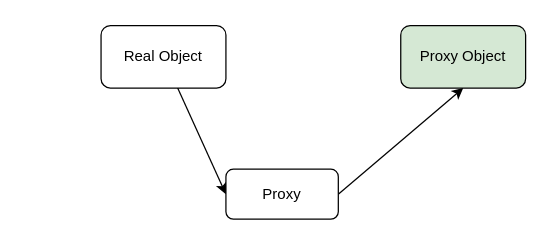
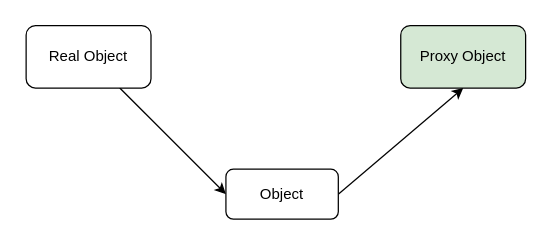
(163, 57) -> (88, 57)
(282, 194) -> (282, 194)
